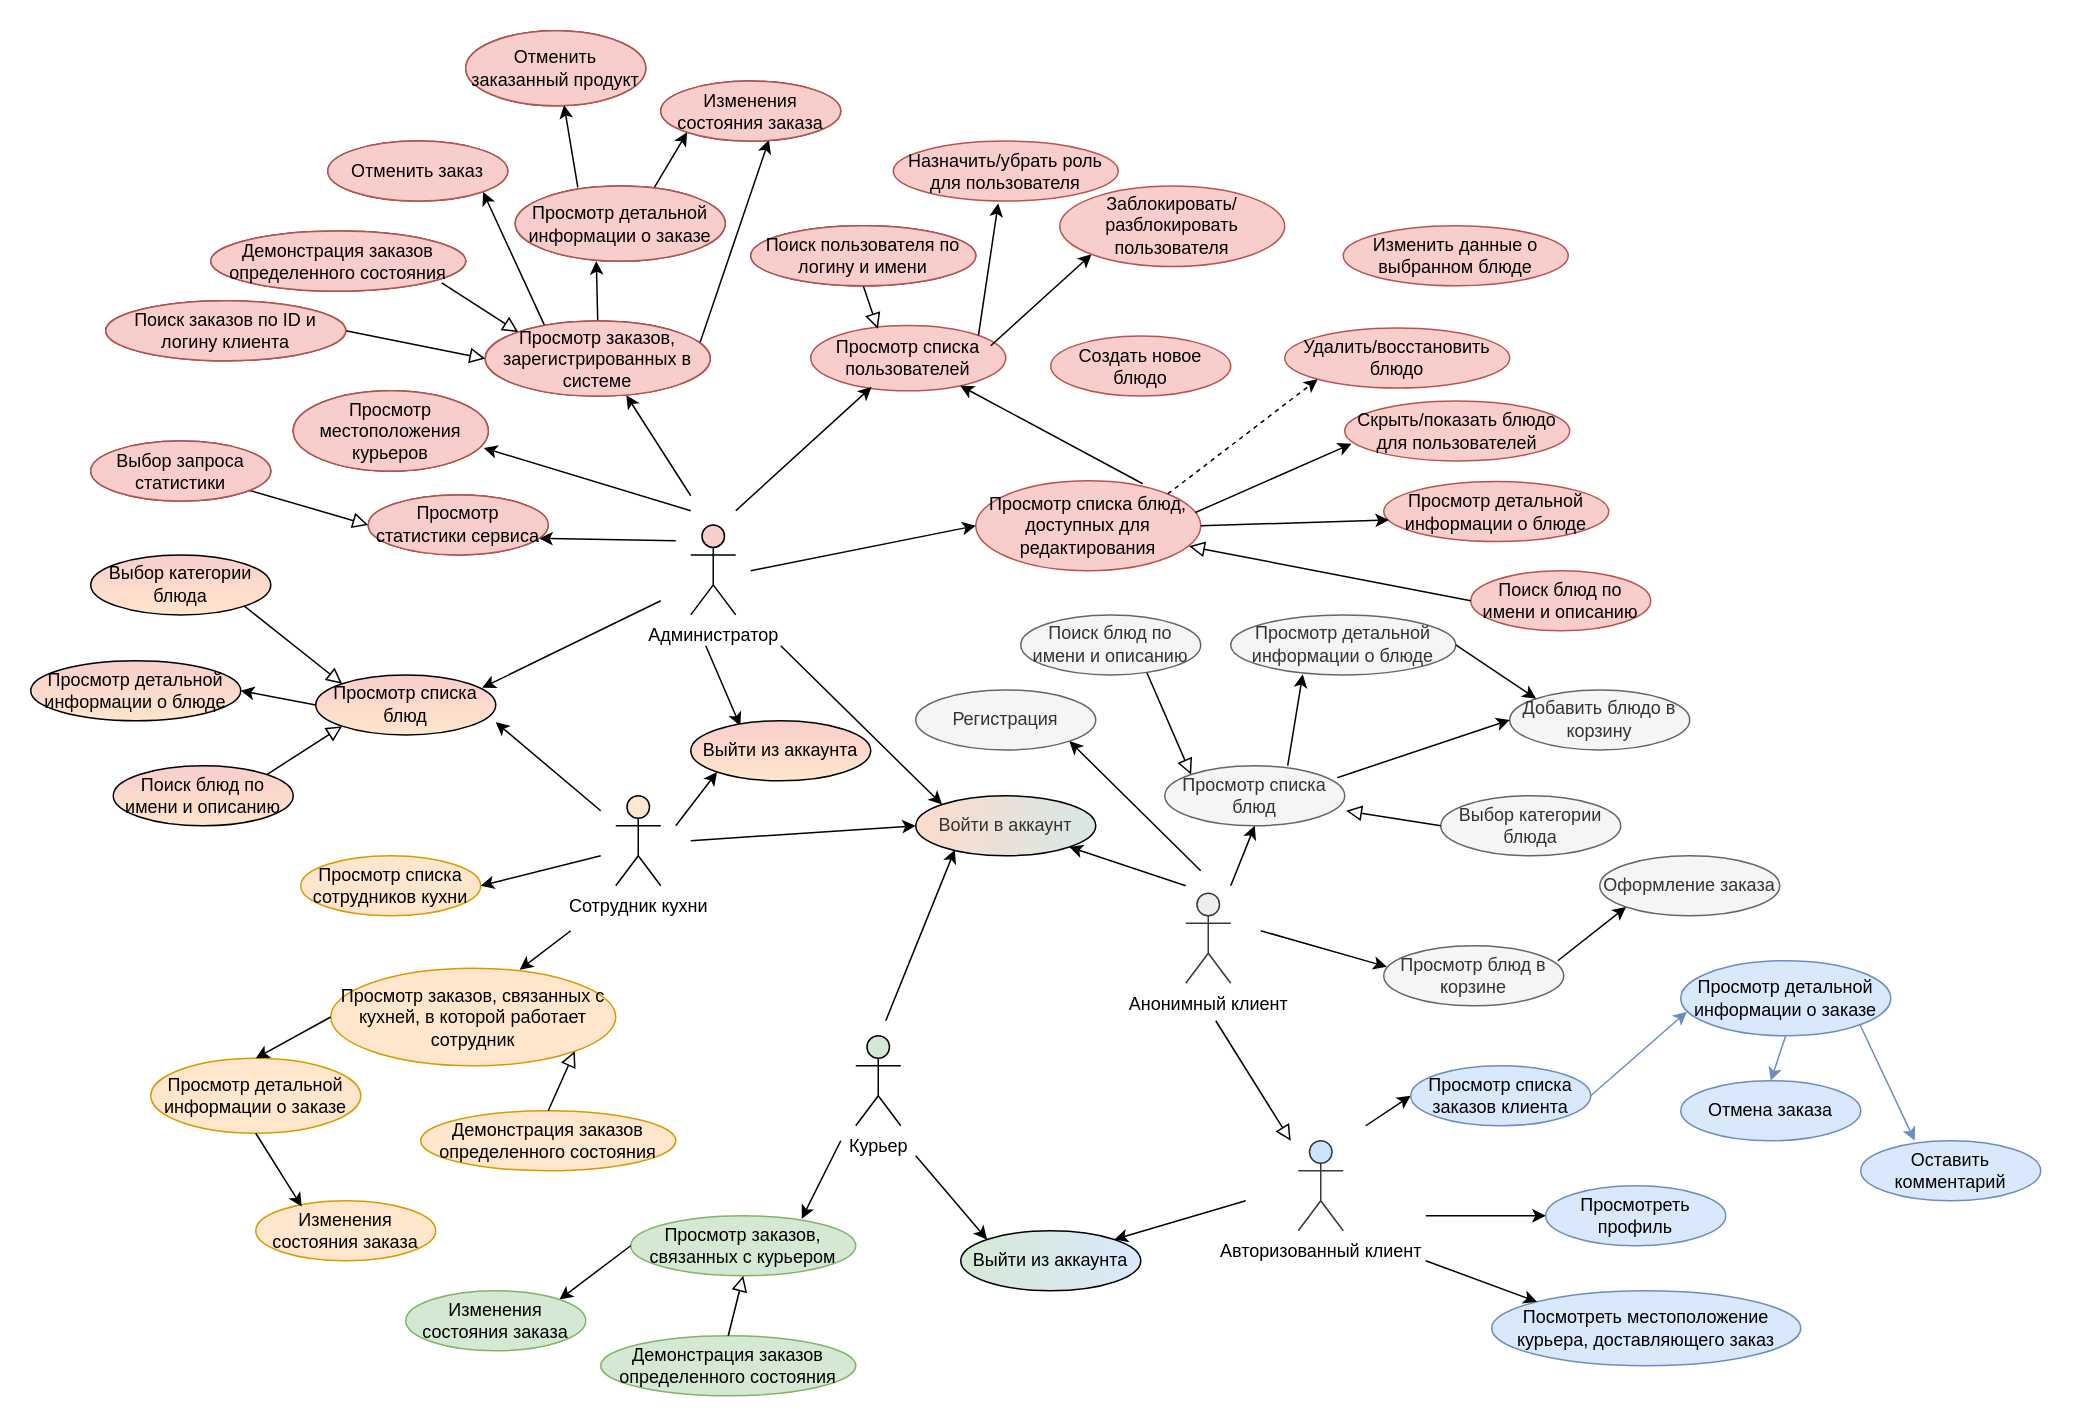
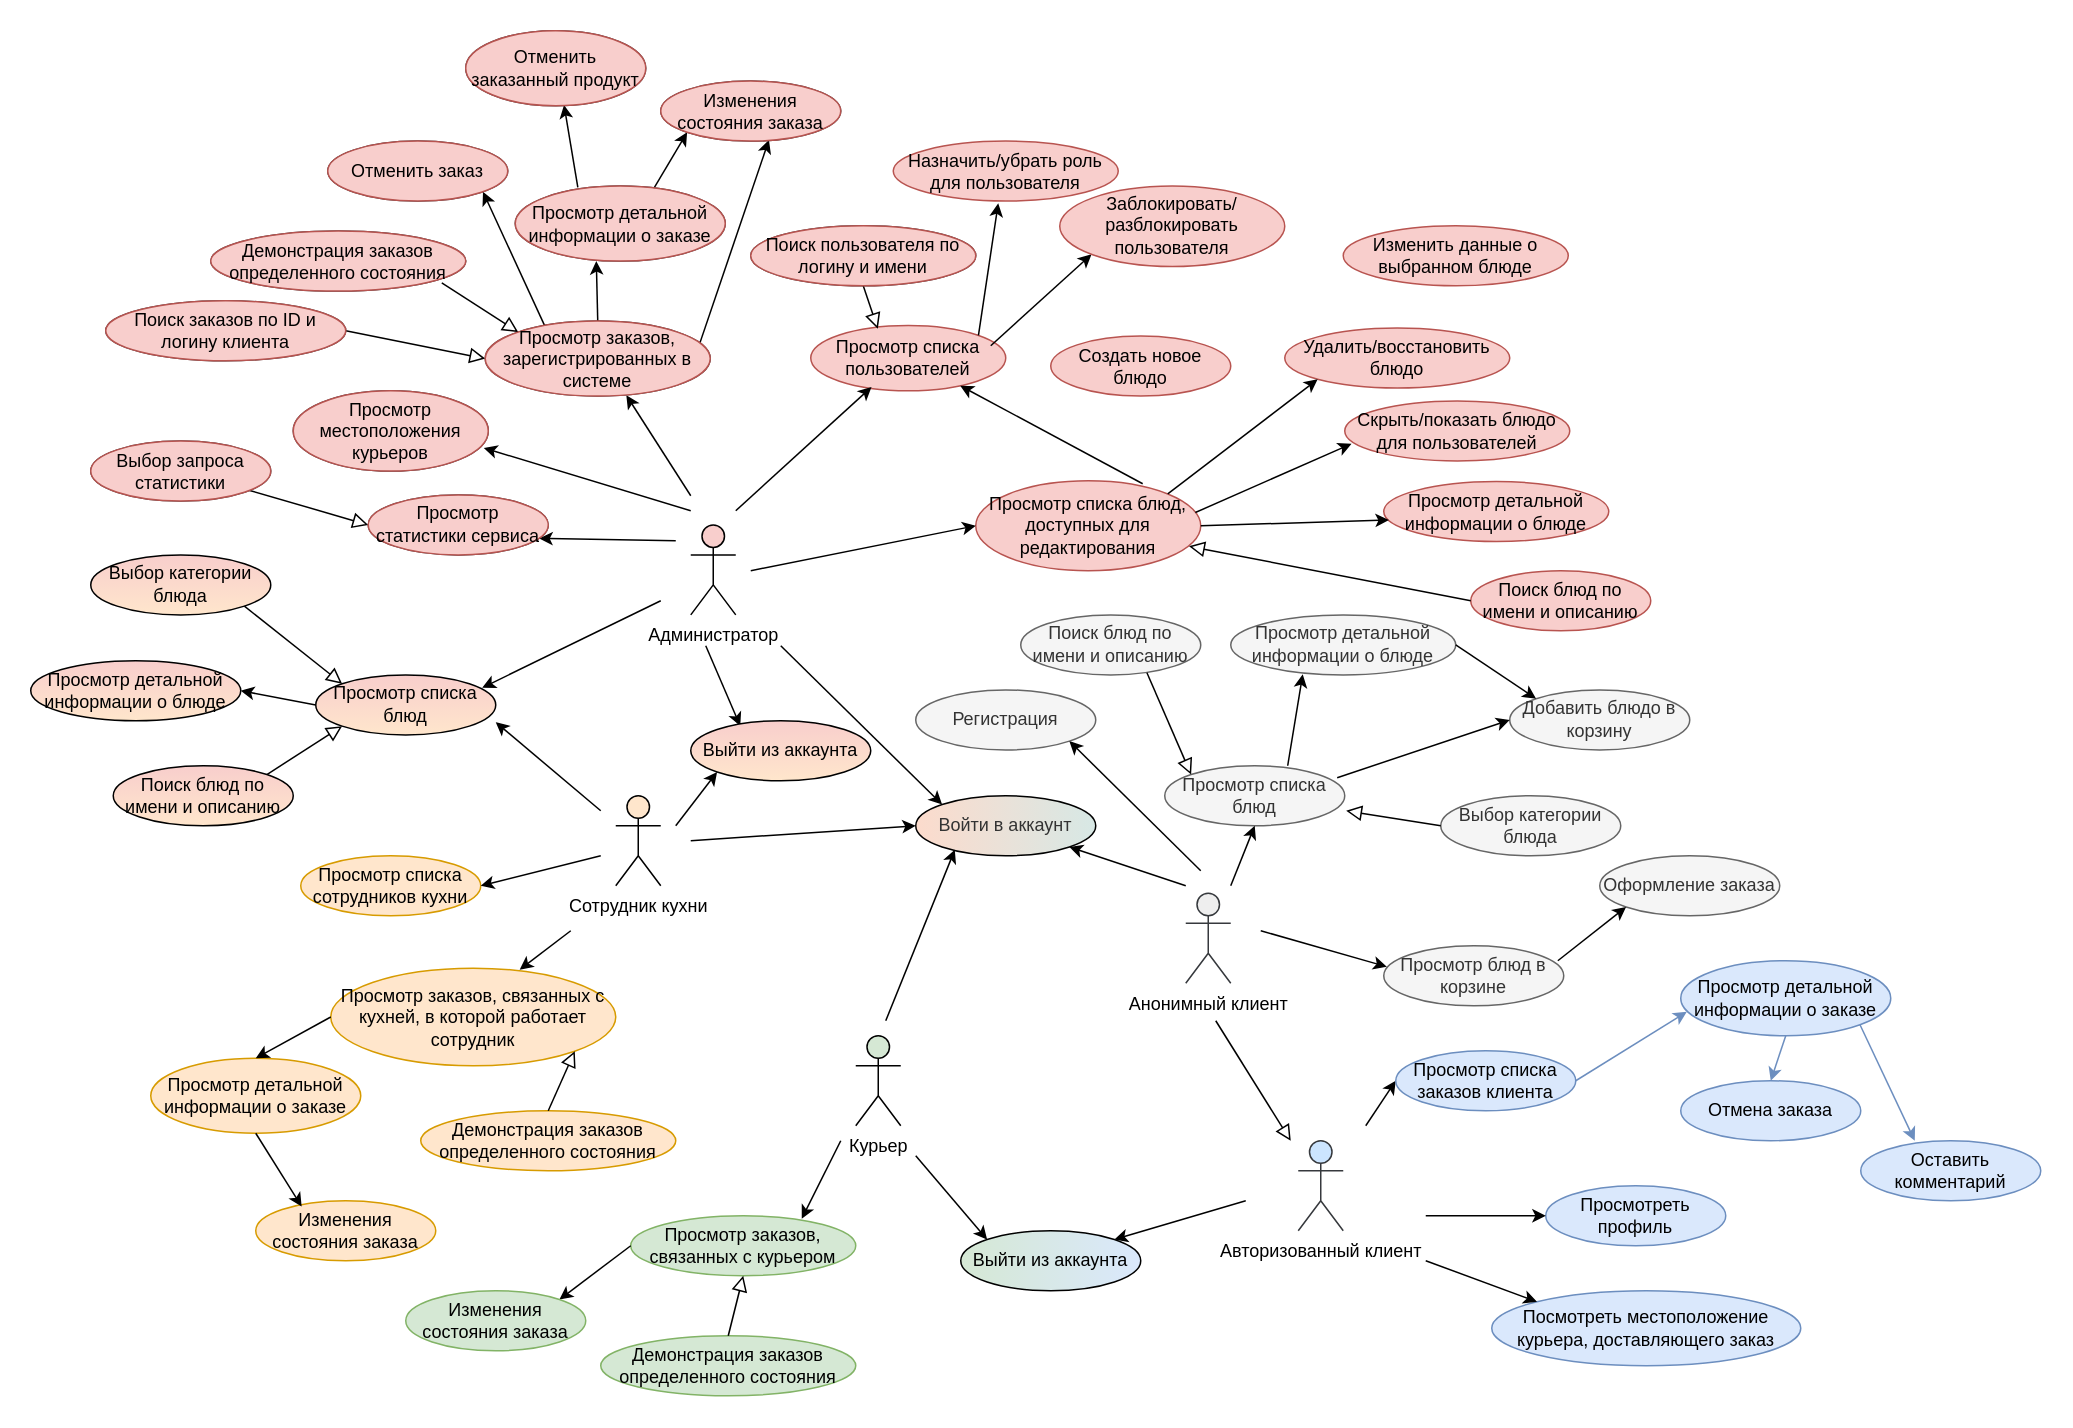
(1240, 439) -> (1240, 439)
(1501, 1096) -> (1486, 1081)
